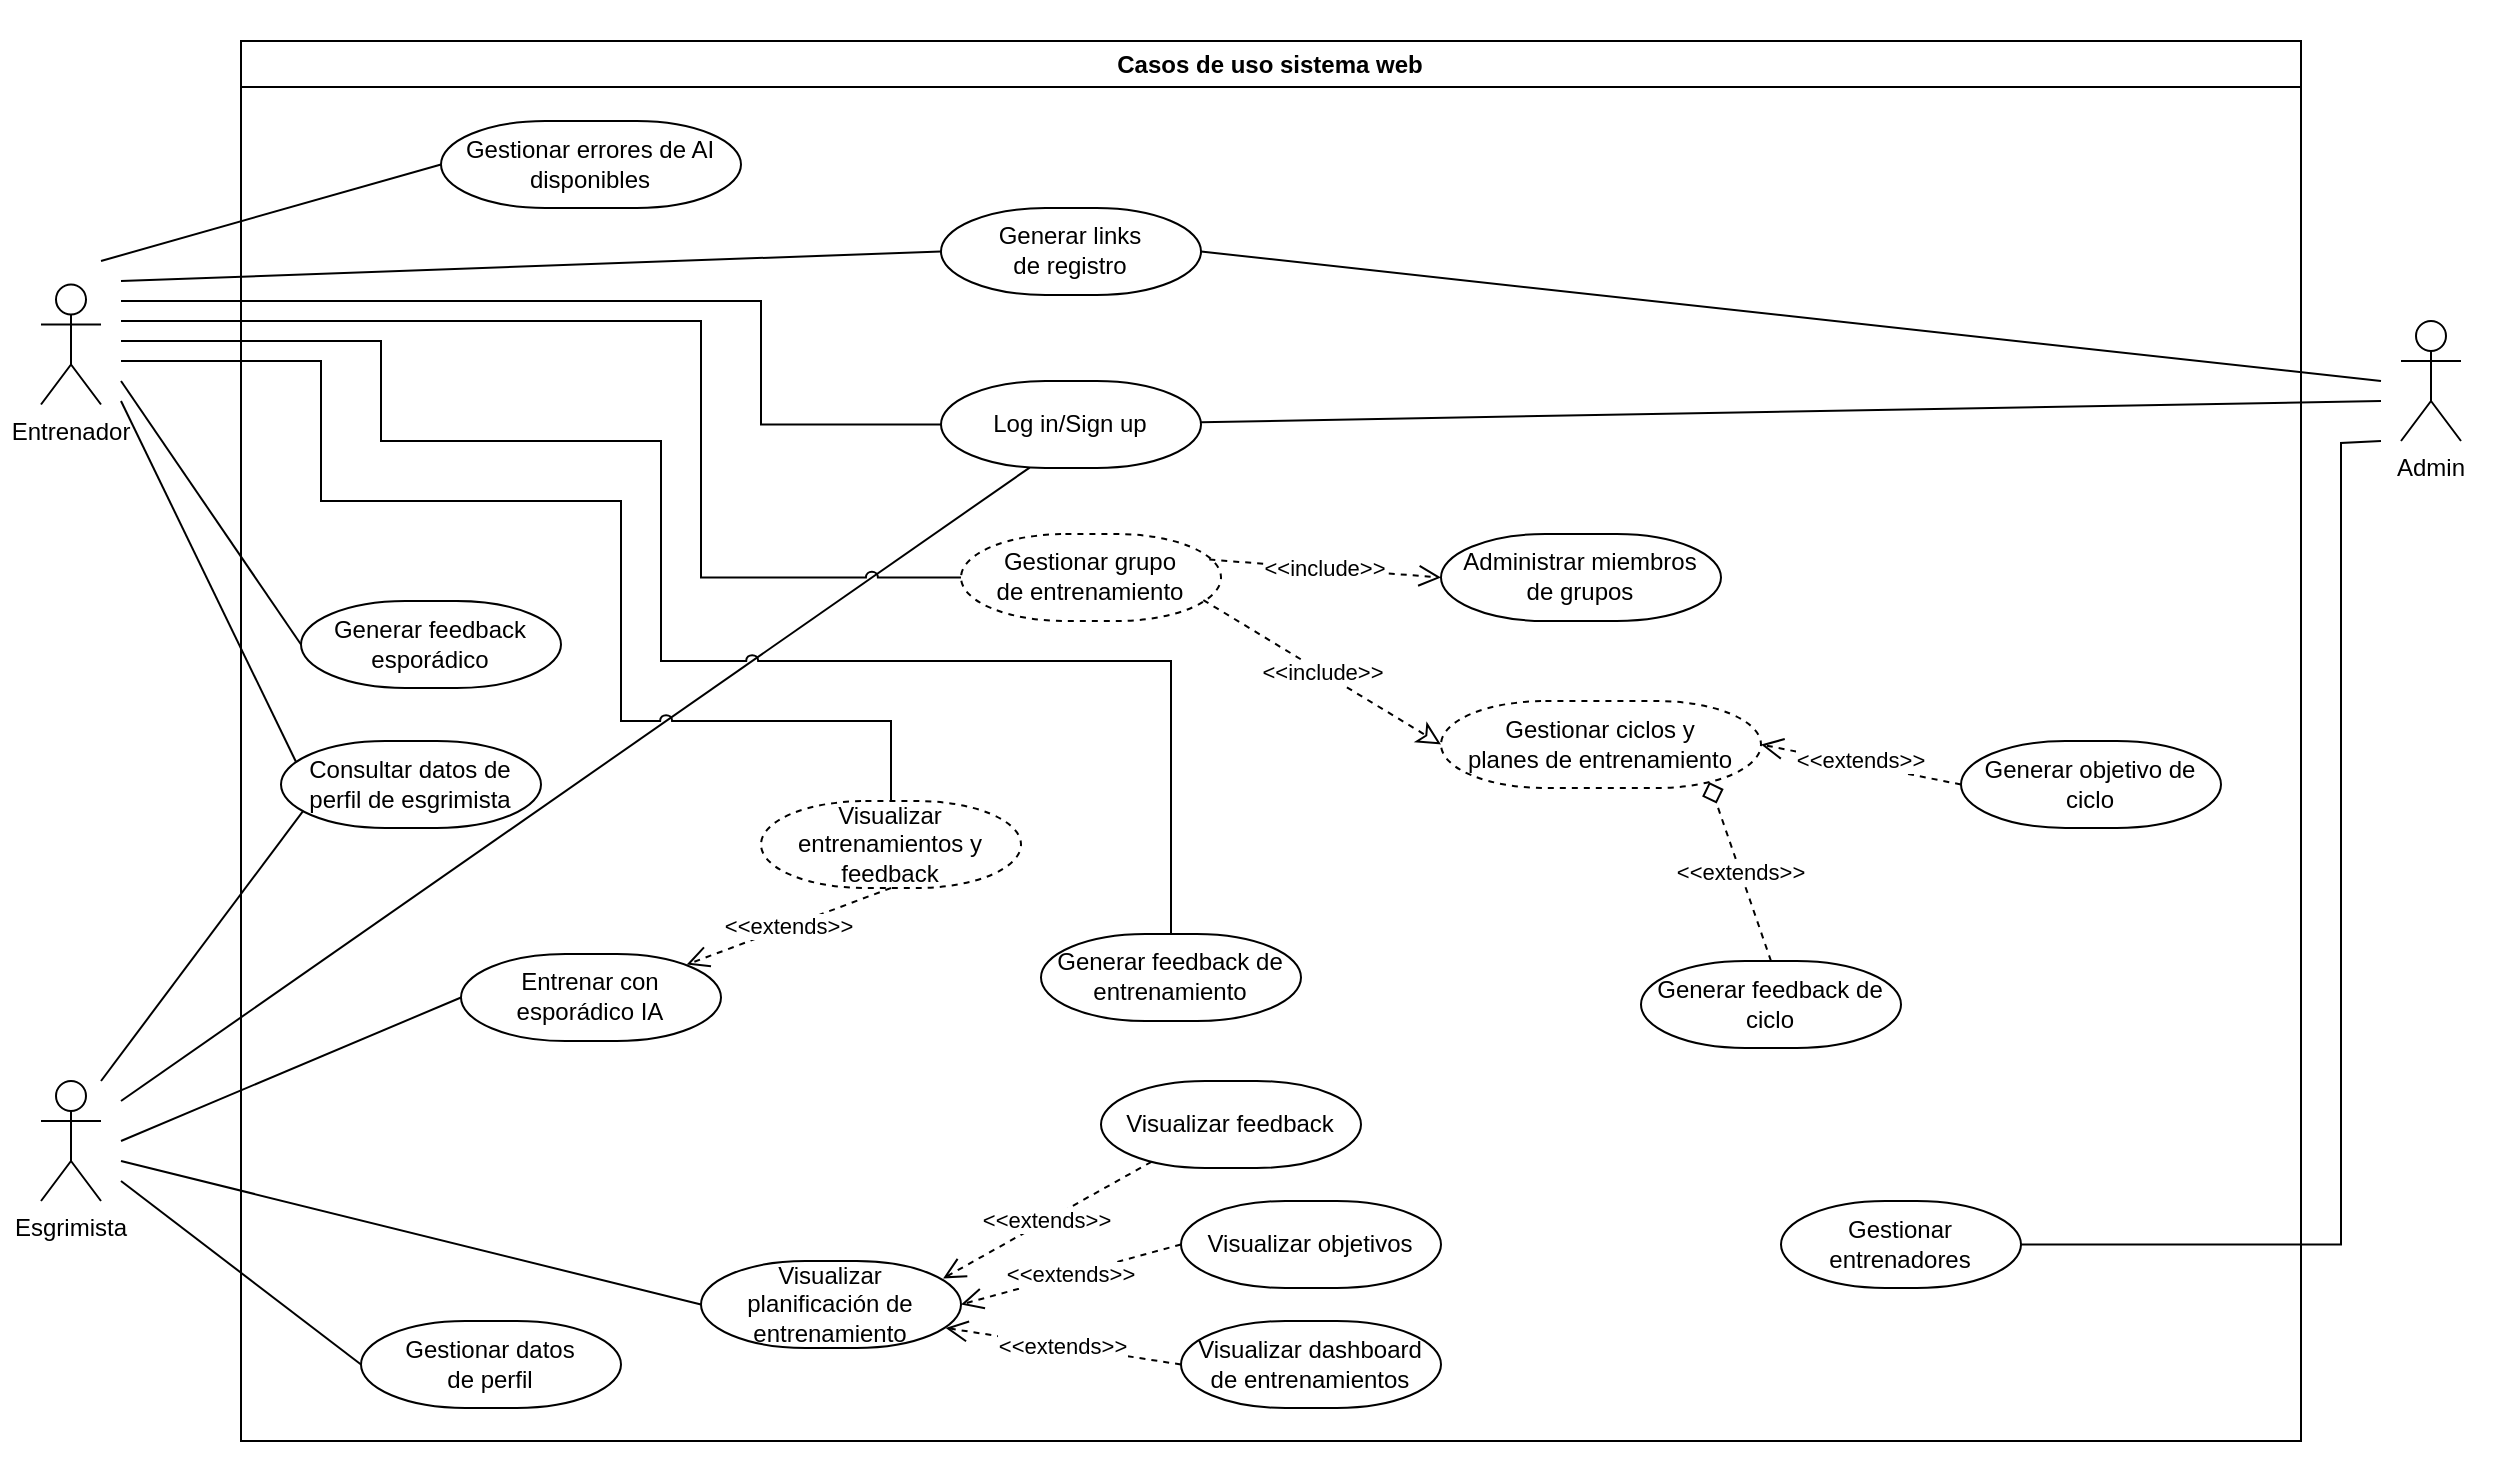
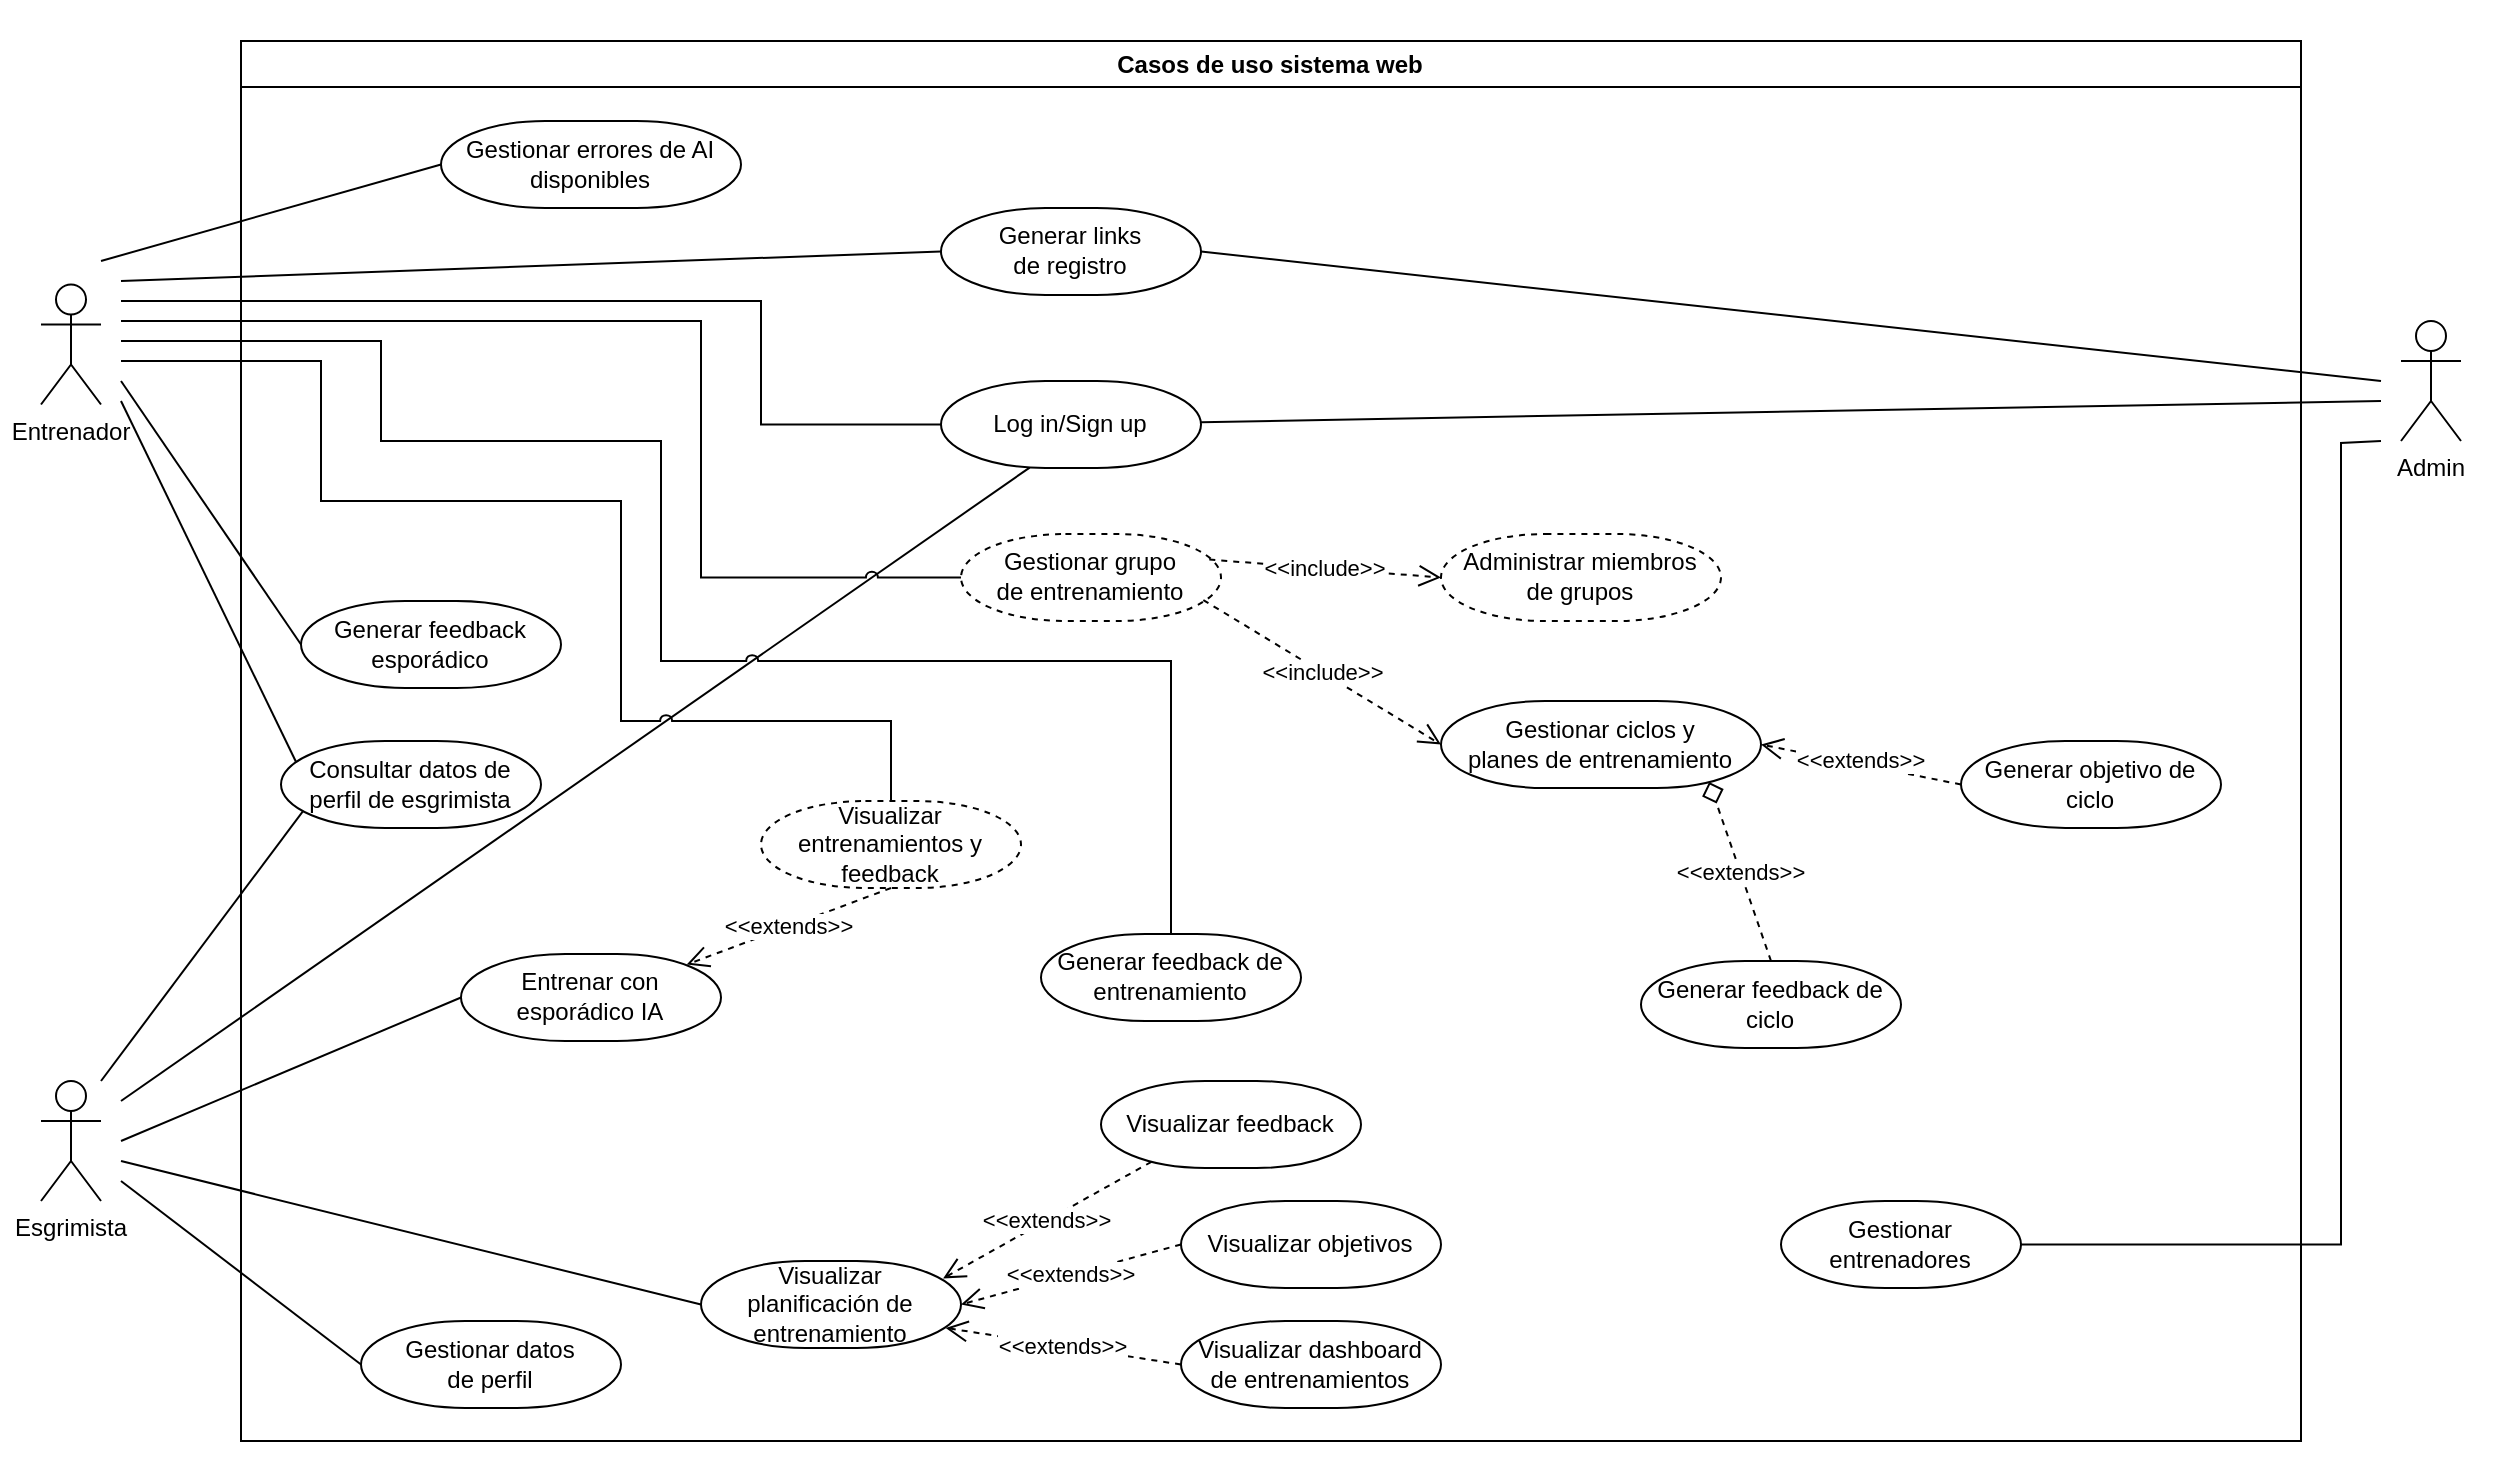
(1581, 578) -> (1581, 578)
(1425, 734) -> (1429, 737)
(1601, 745) -> (1601, 745)
